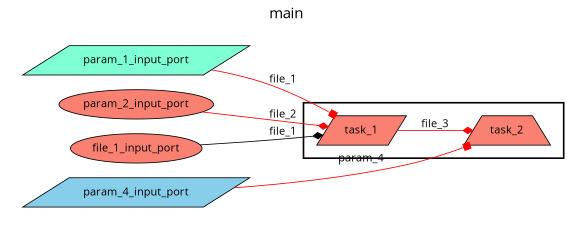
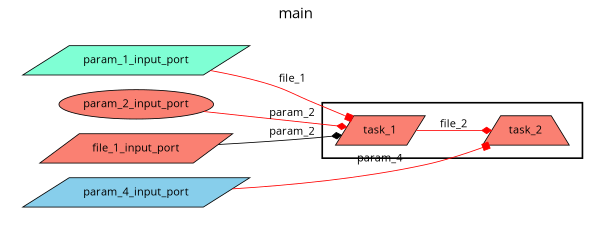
(283, 115) -> (292, 113)
(435, 124) -> (454, 124)
(283, 132) -> (292, 132)
(136, 148) -> (136, 148)
